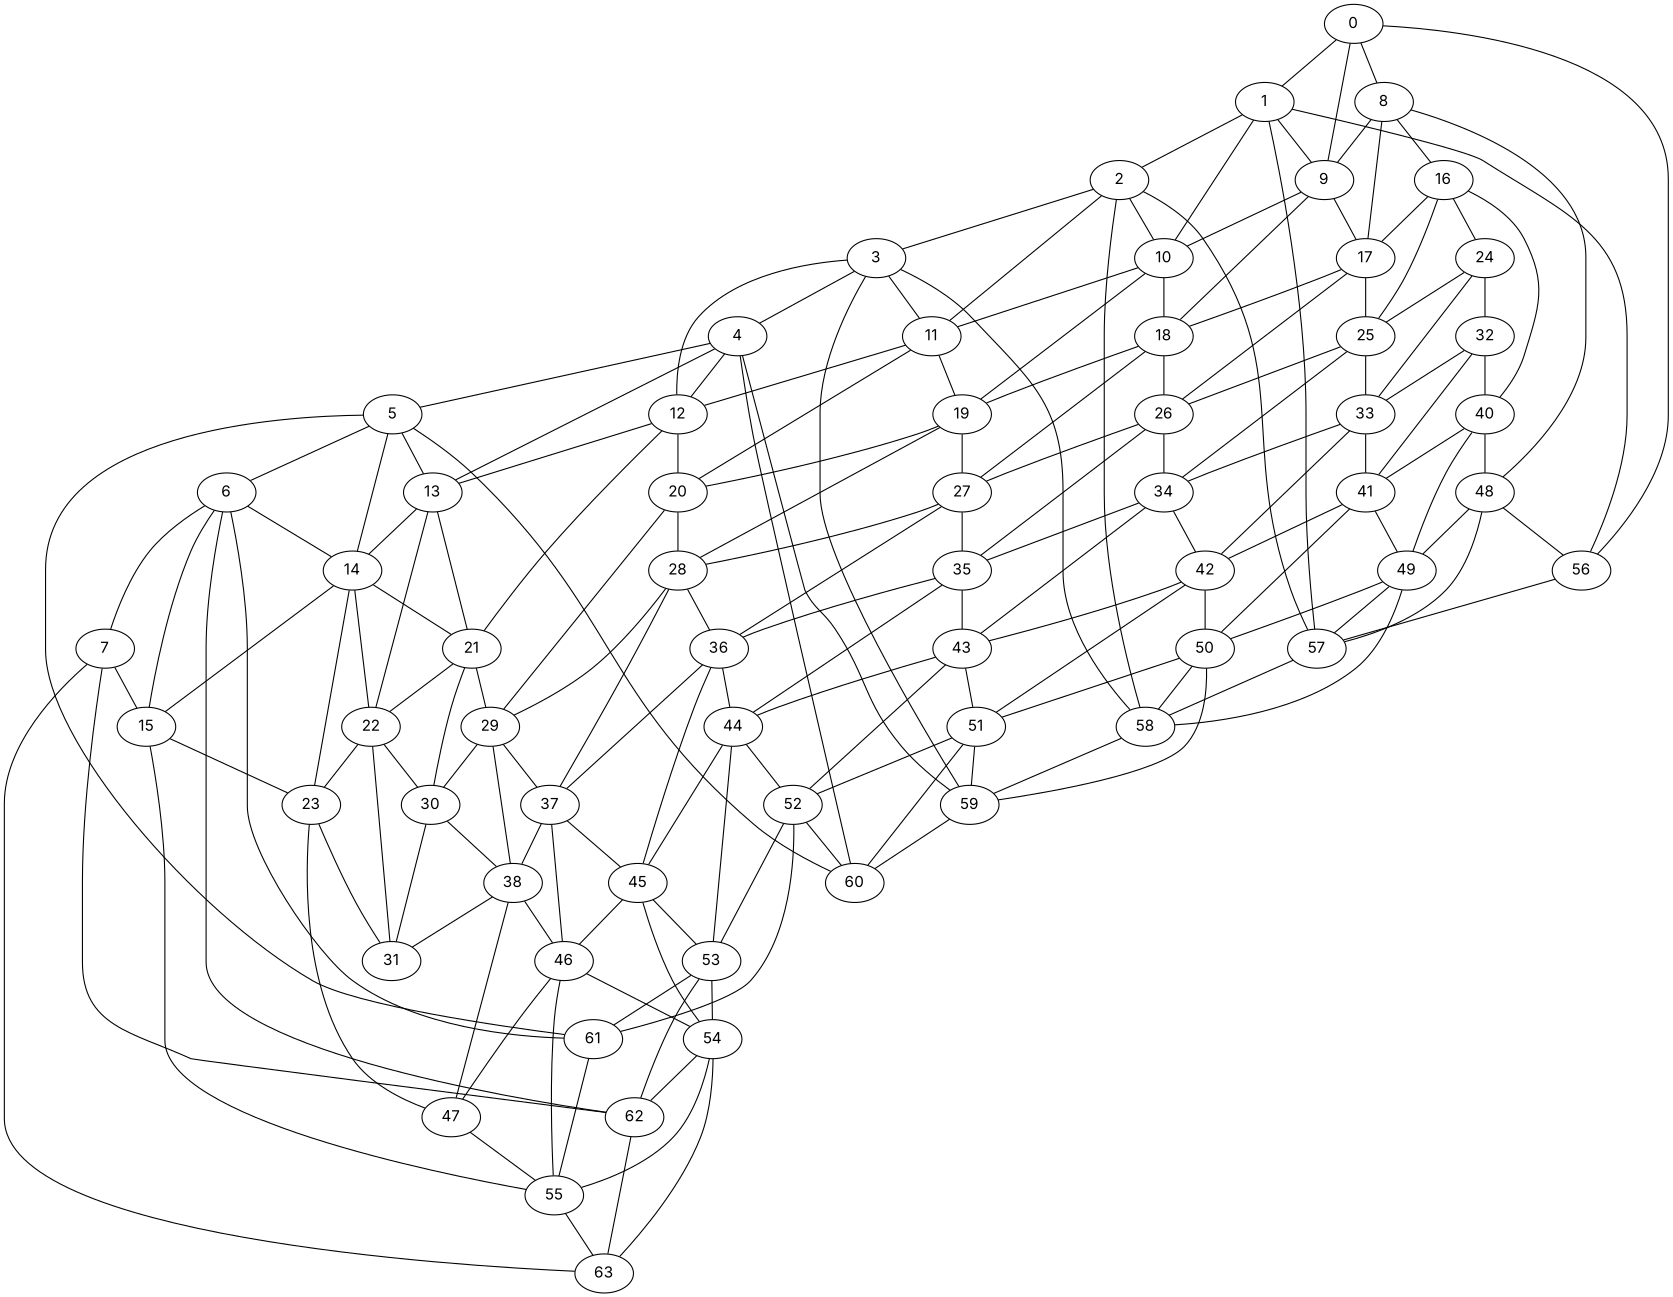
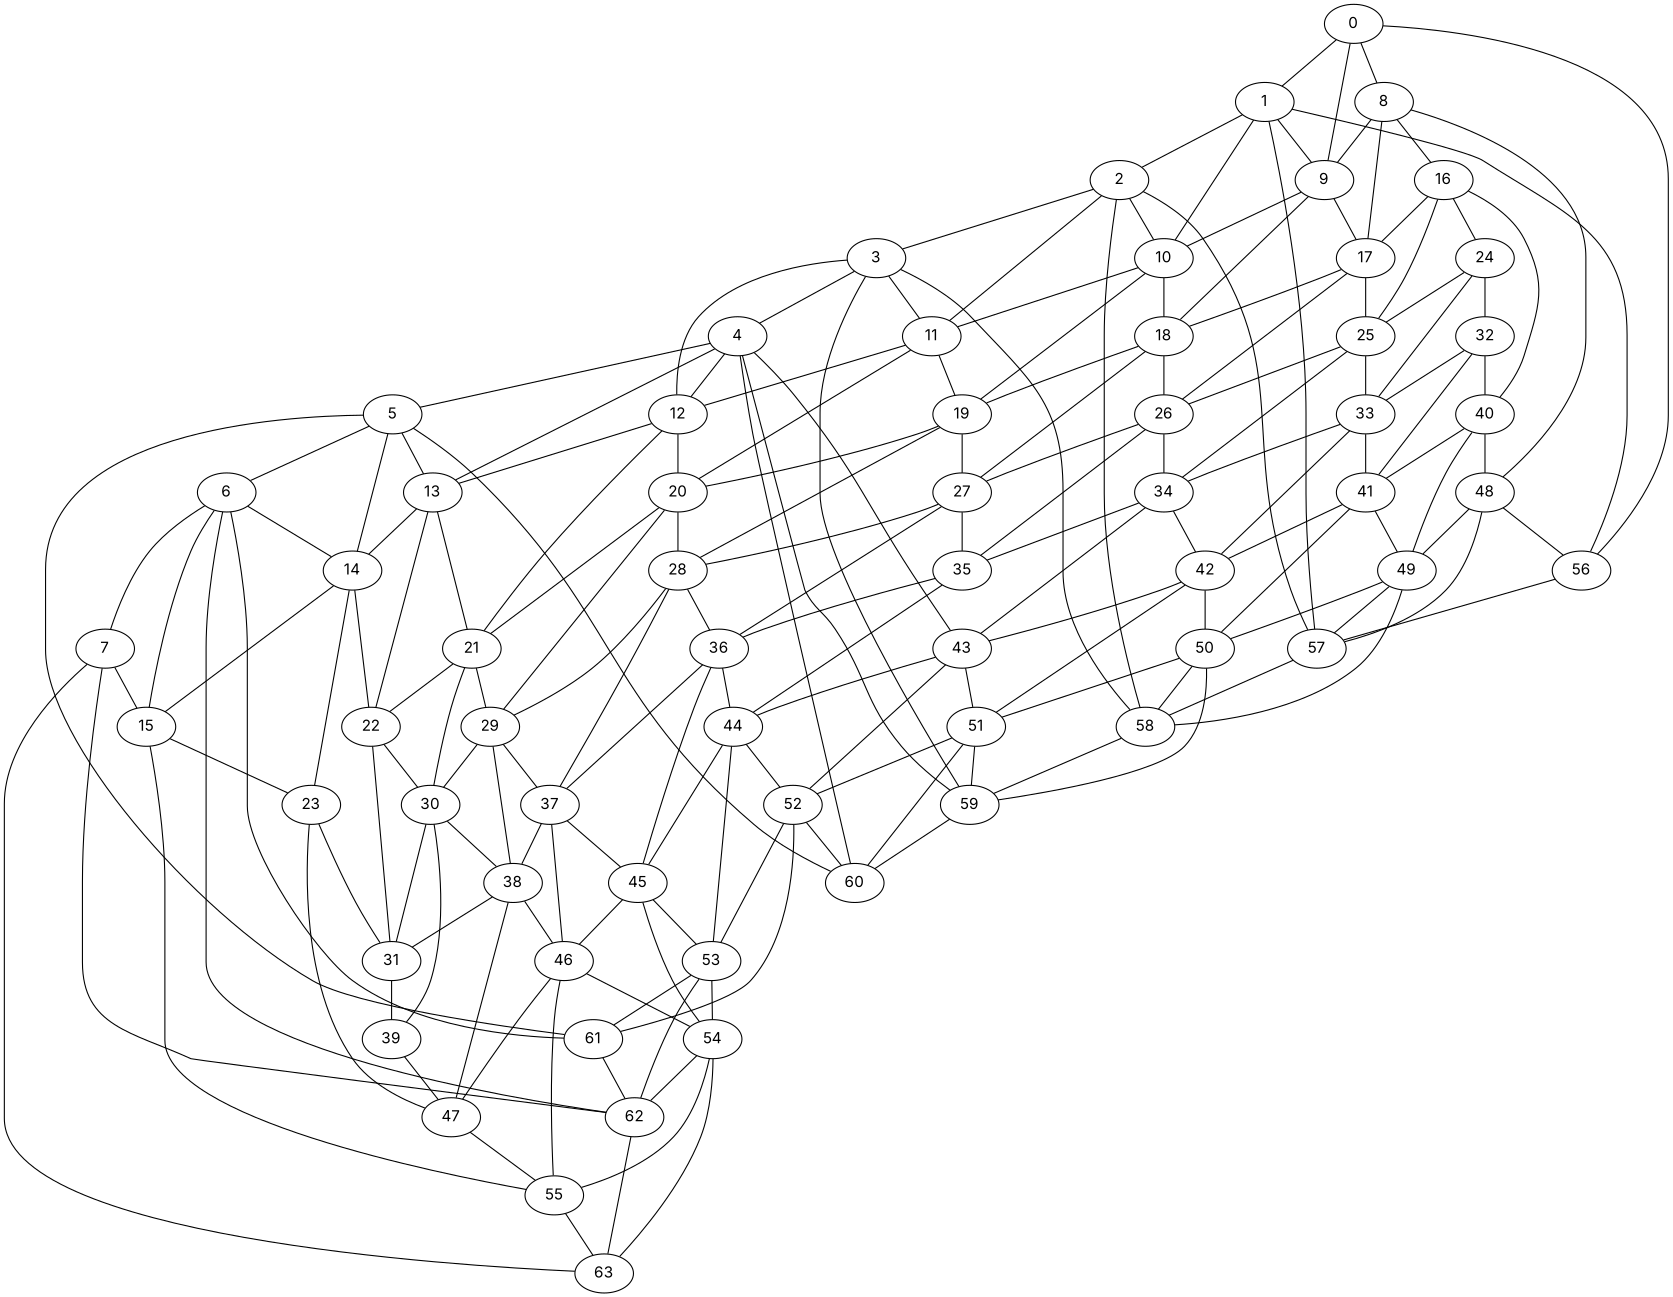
(412, 610) -> (575, 571)
(962, 610) -> (859, 487)
(341, 766) -> none
none -> (392, 1039)
(574, 1117) -> (614, 1078)
